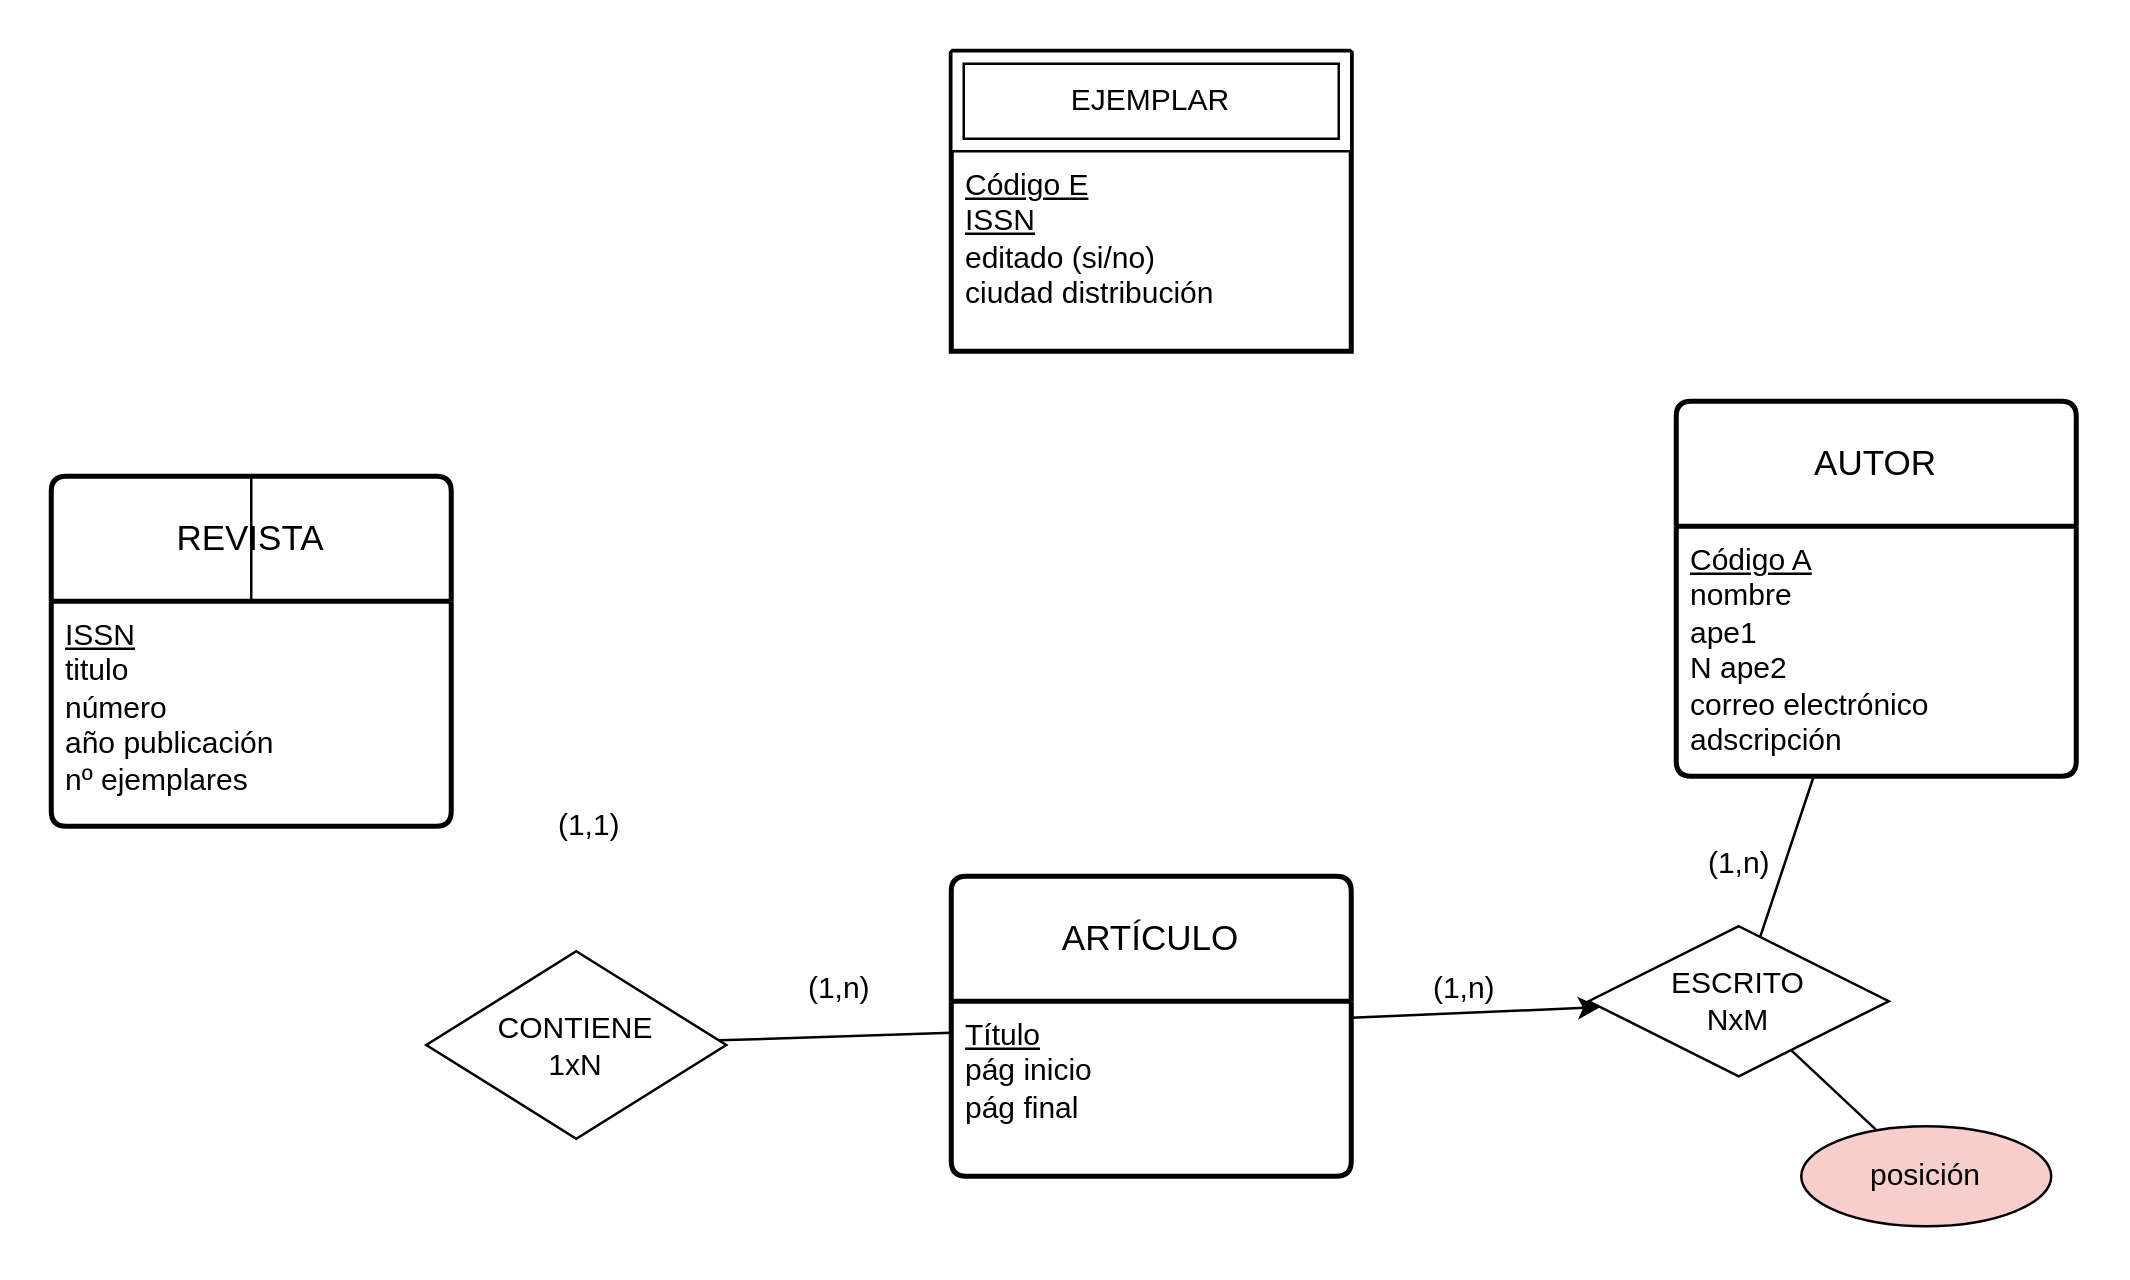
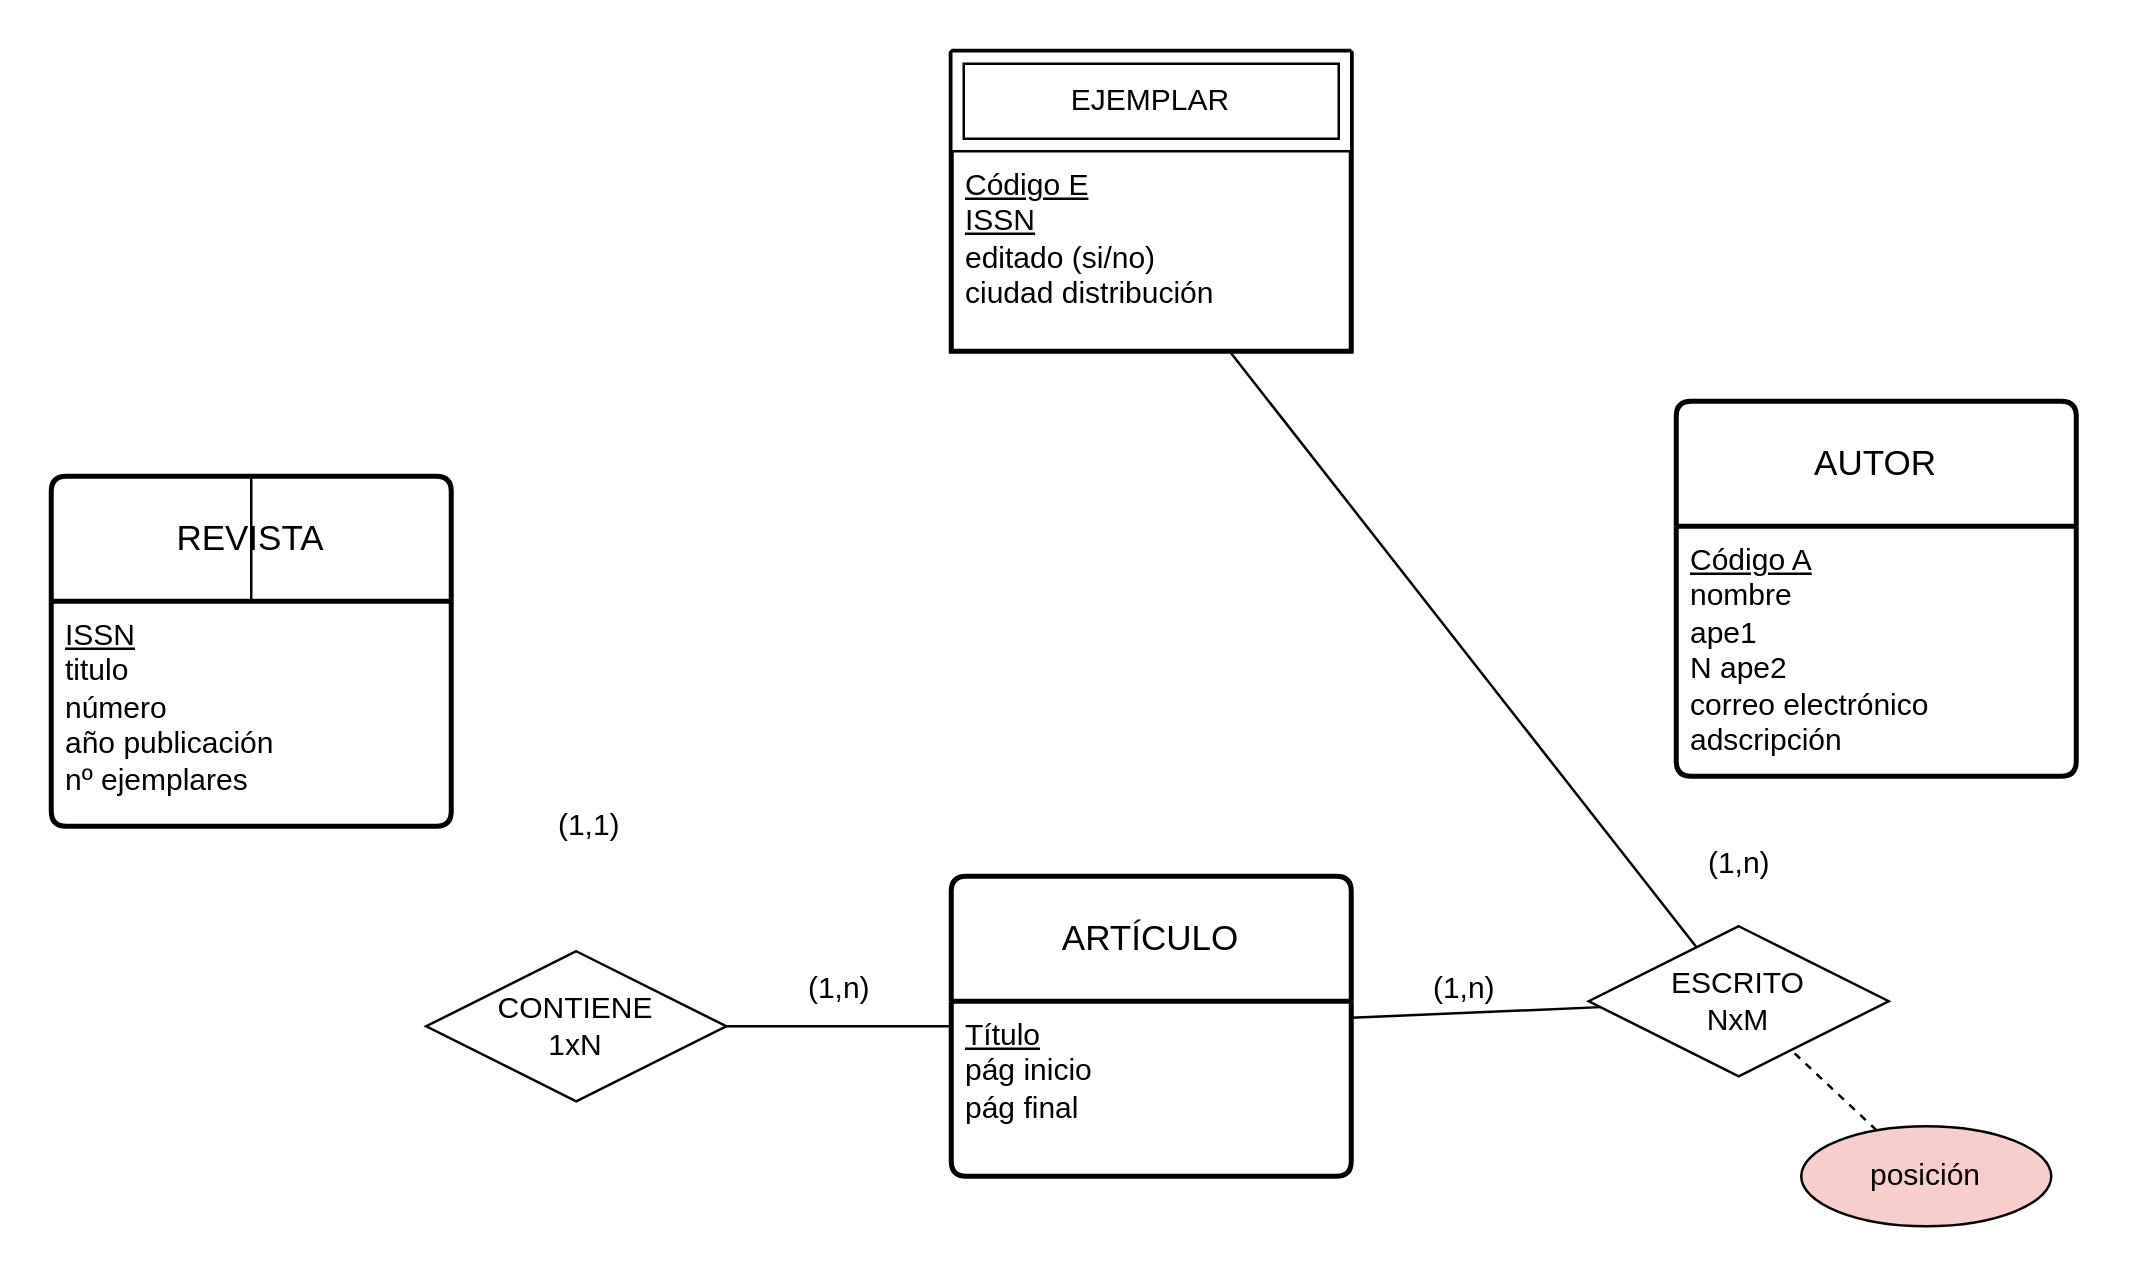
(1786, 859) -> (1465, 652)
(1582, 1008) -> (1589, 1008)
(576, 1045) -> (576, 1026)
(1832, 1088) -> (1832, 1088)
